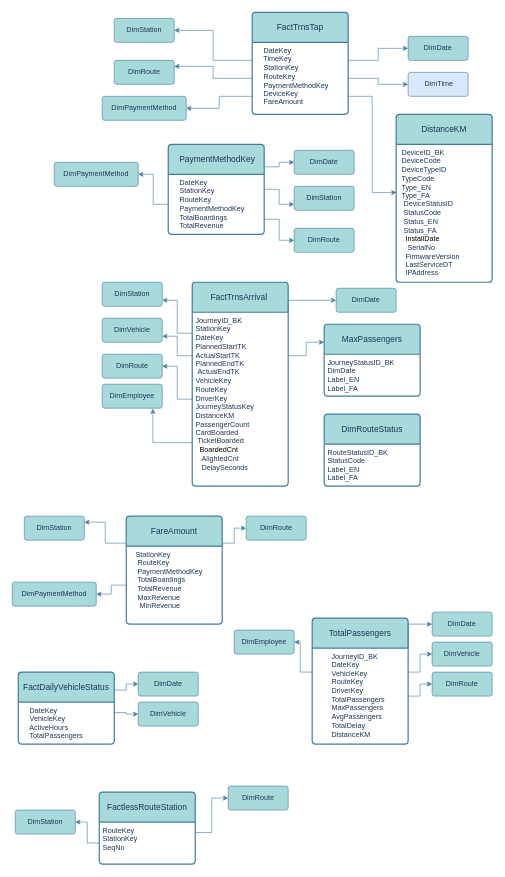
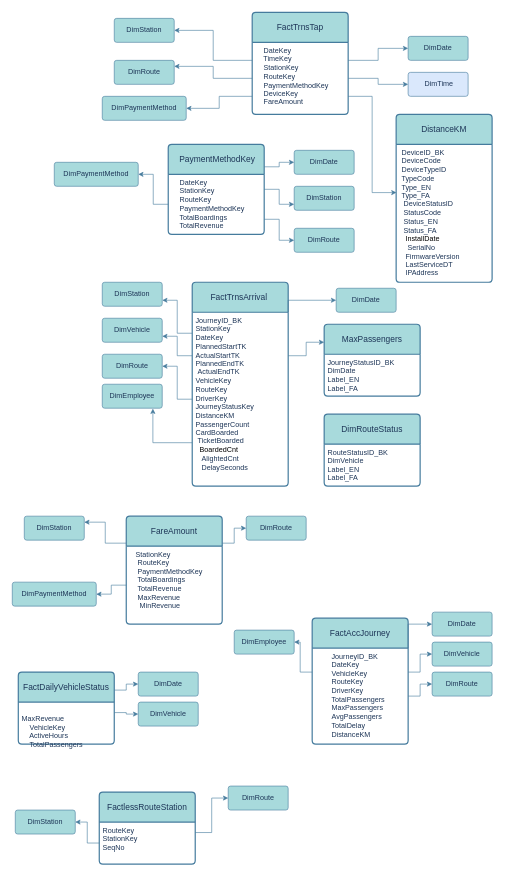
(360, 466) -> (360, 466)
(360, 633) -> (360, 633)
(51, 724) -> (51, 724)
